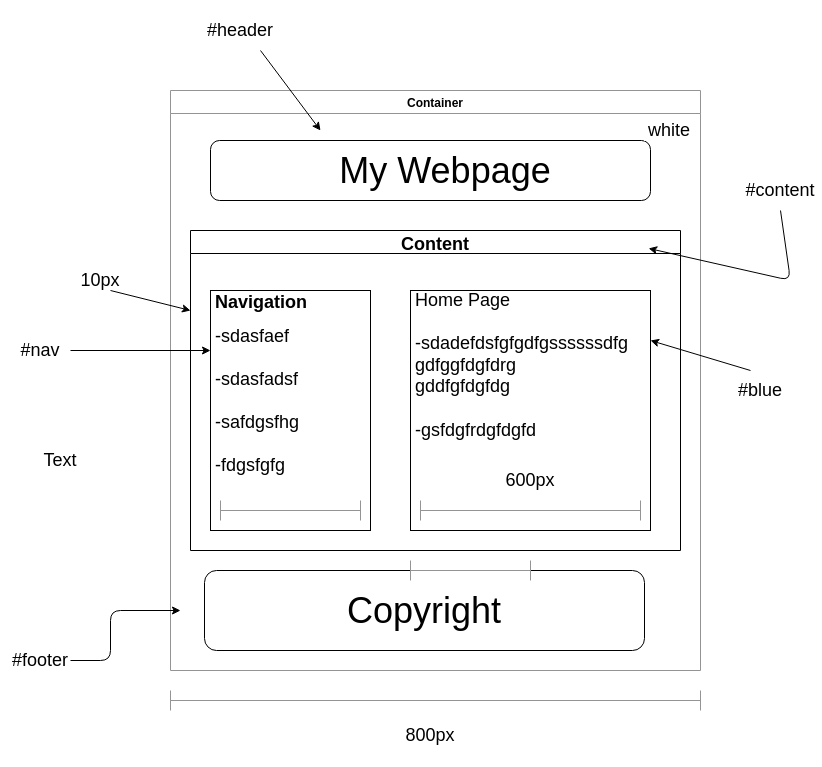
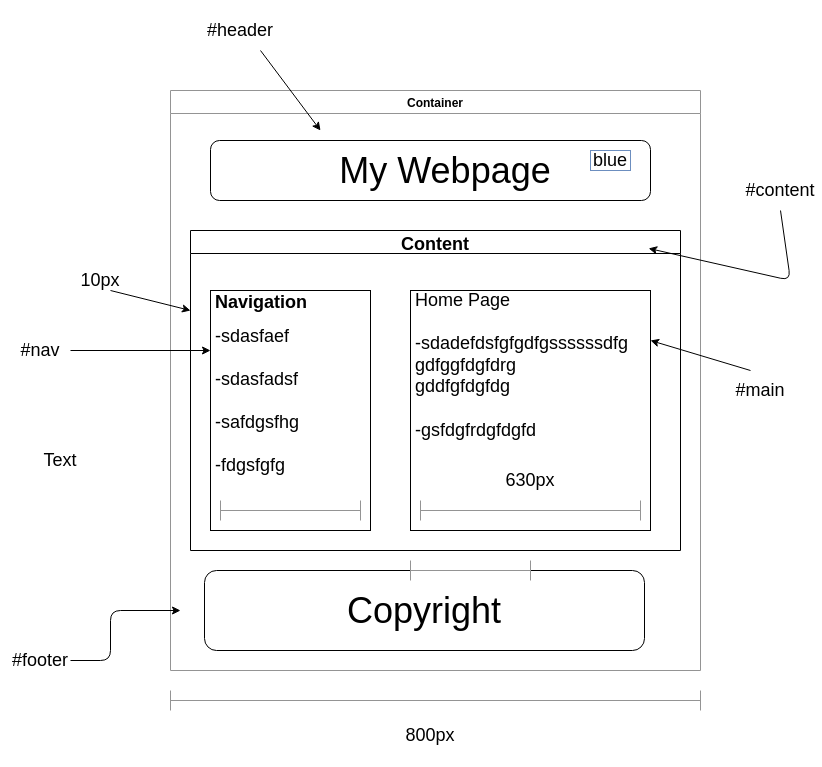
(670, 131) -> none
none -> (611, 161)
(761, 391) -> (761, 391)
(531, 481) -> (531, 481)
